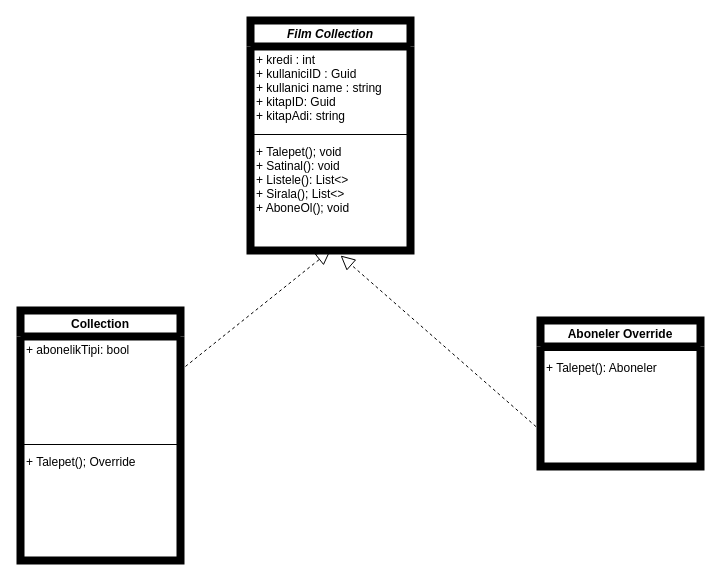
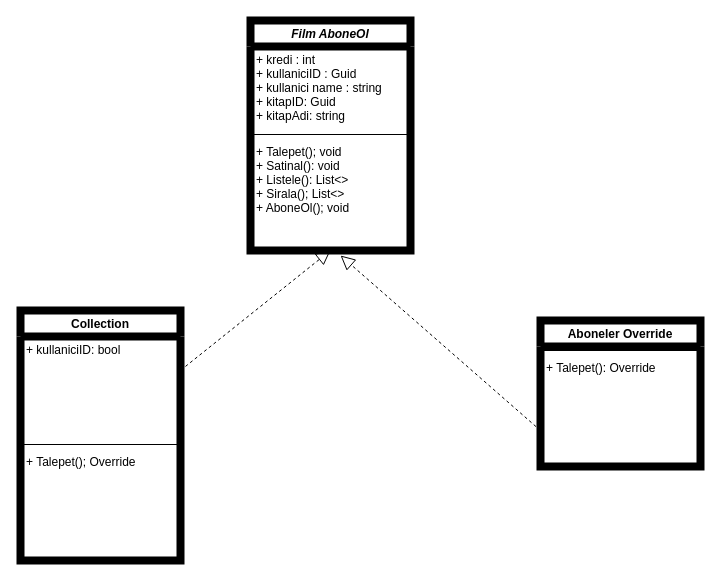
(330, 34) -> (330, 34)
(81, 350) -> (77, 350)
(609, 368) -> (609, 368)
